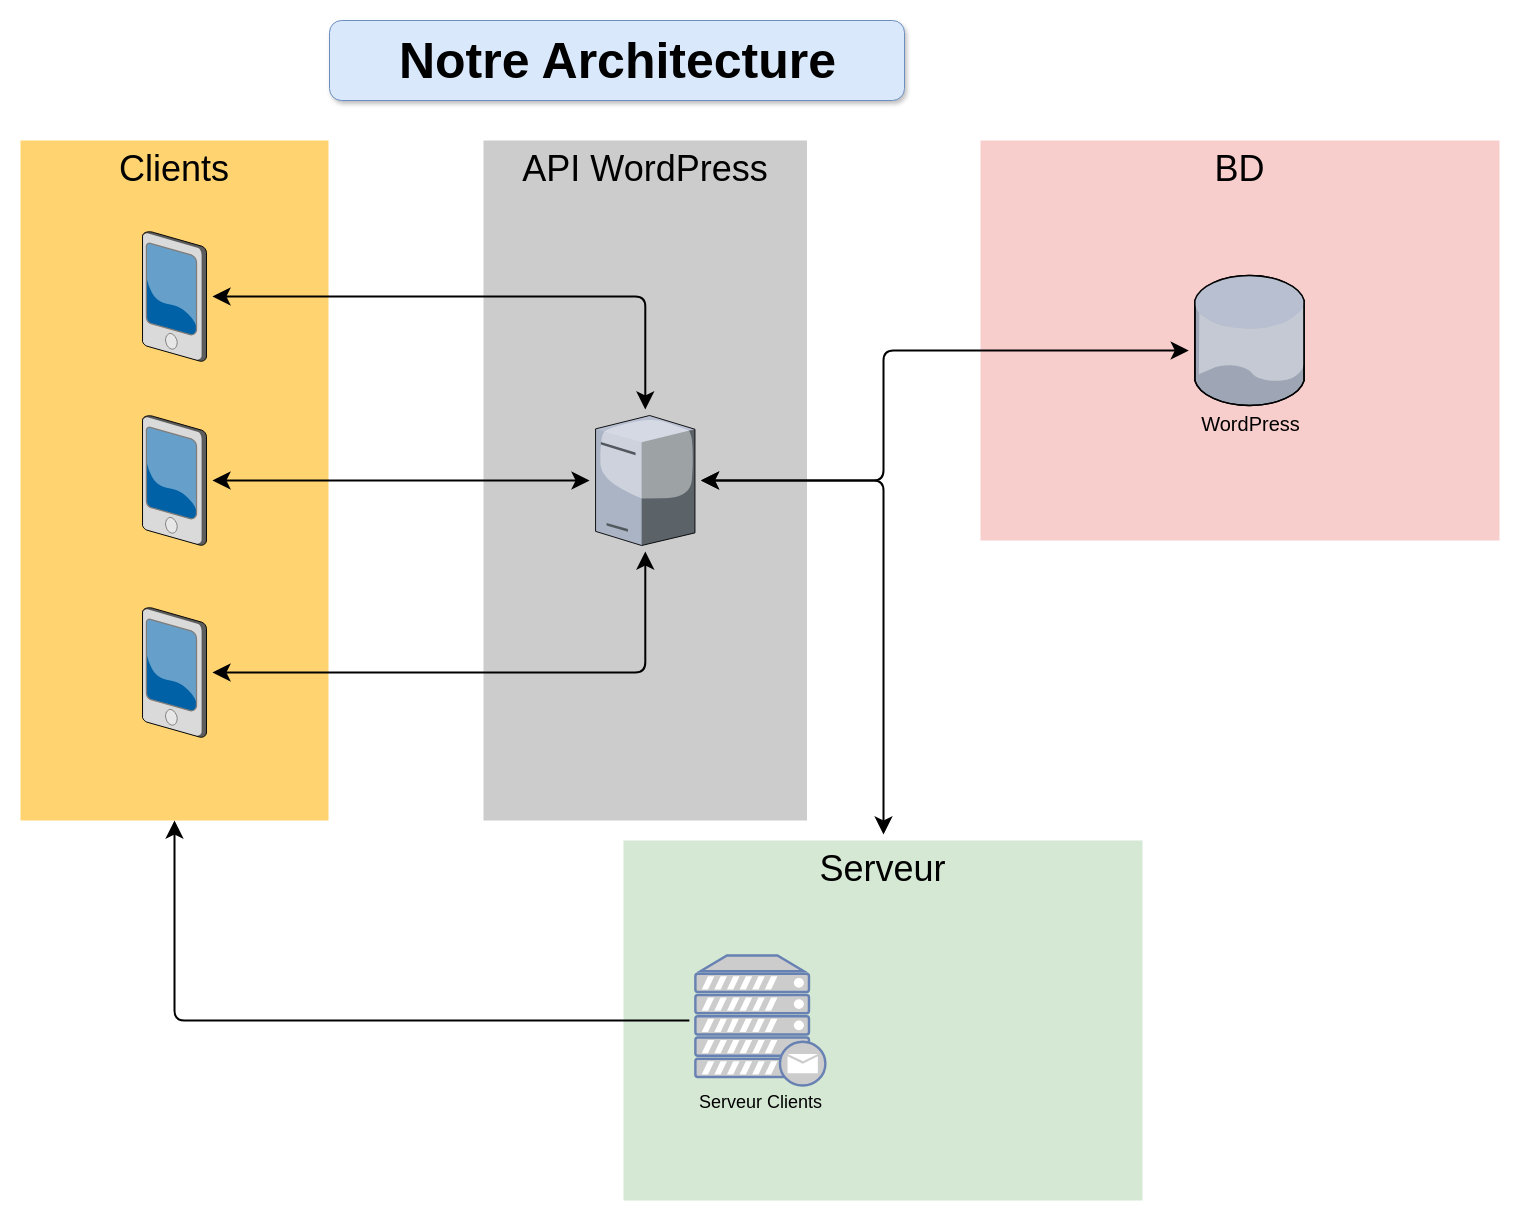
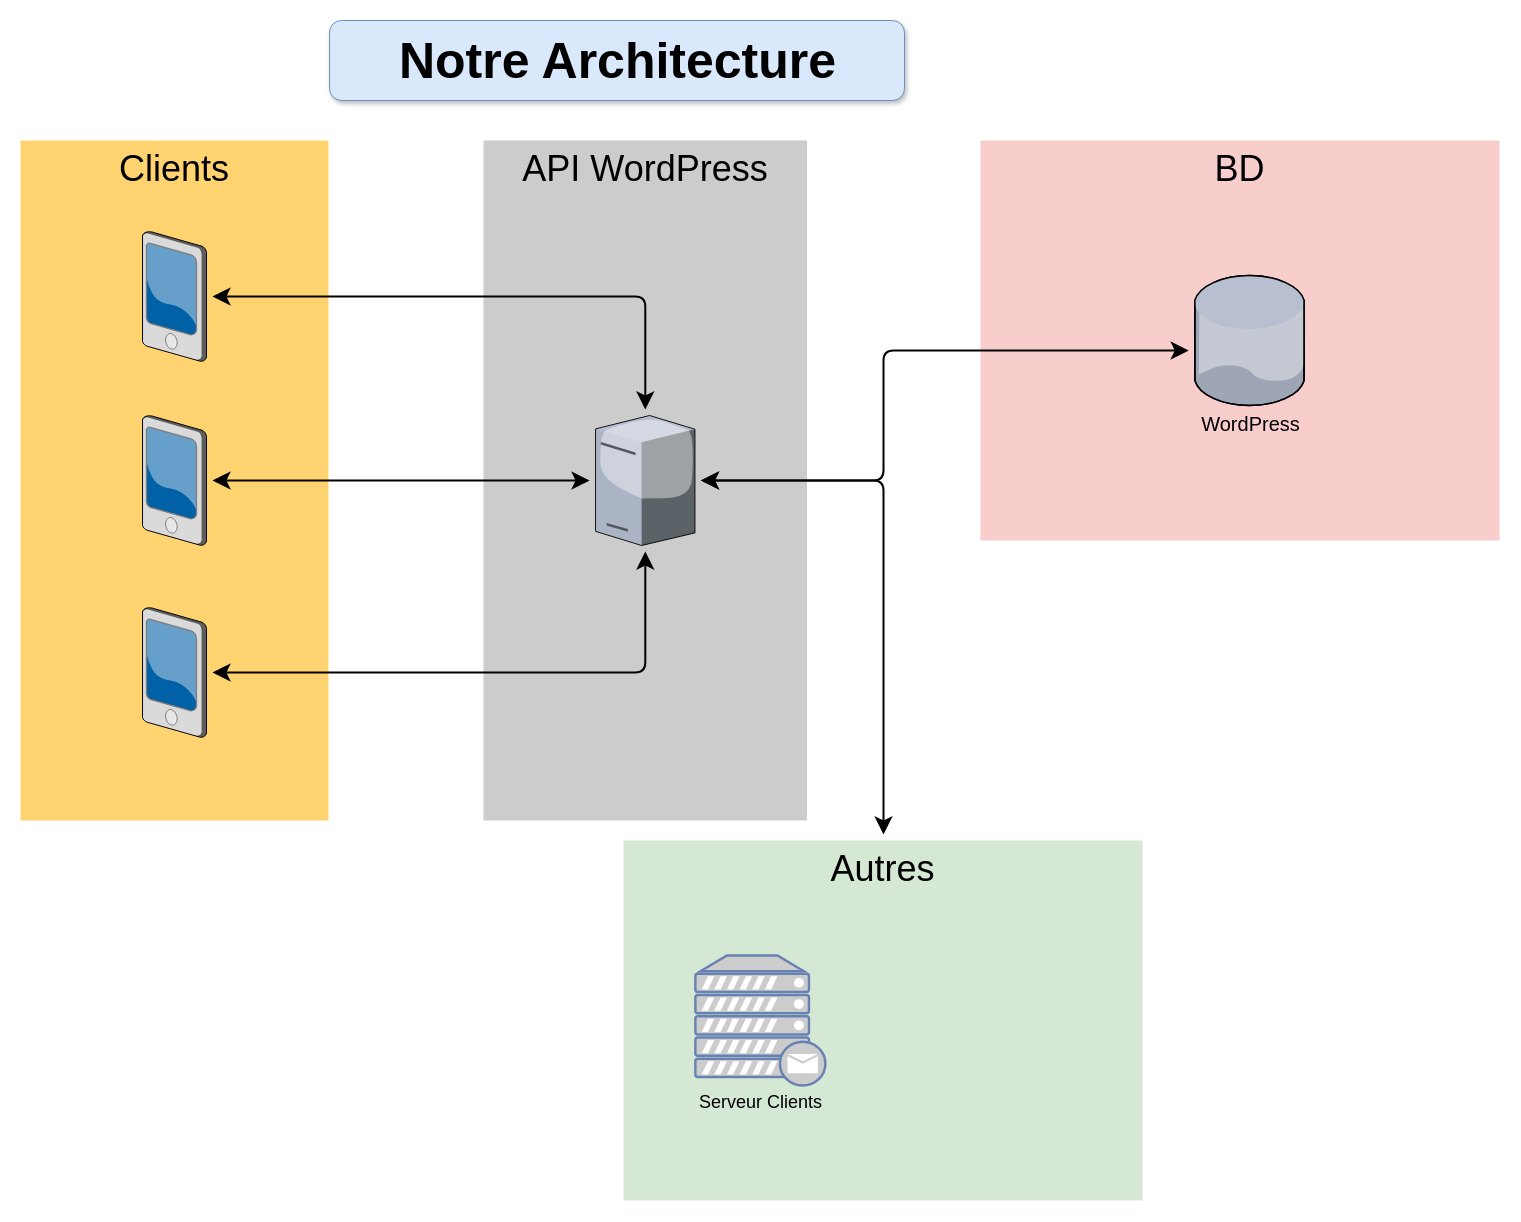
(883, 856) -> (883, 856)
(344, 1021) -> none
